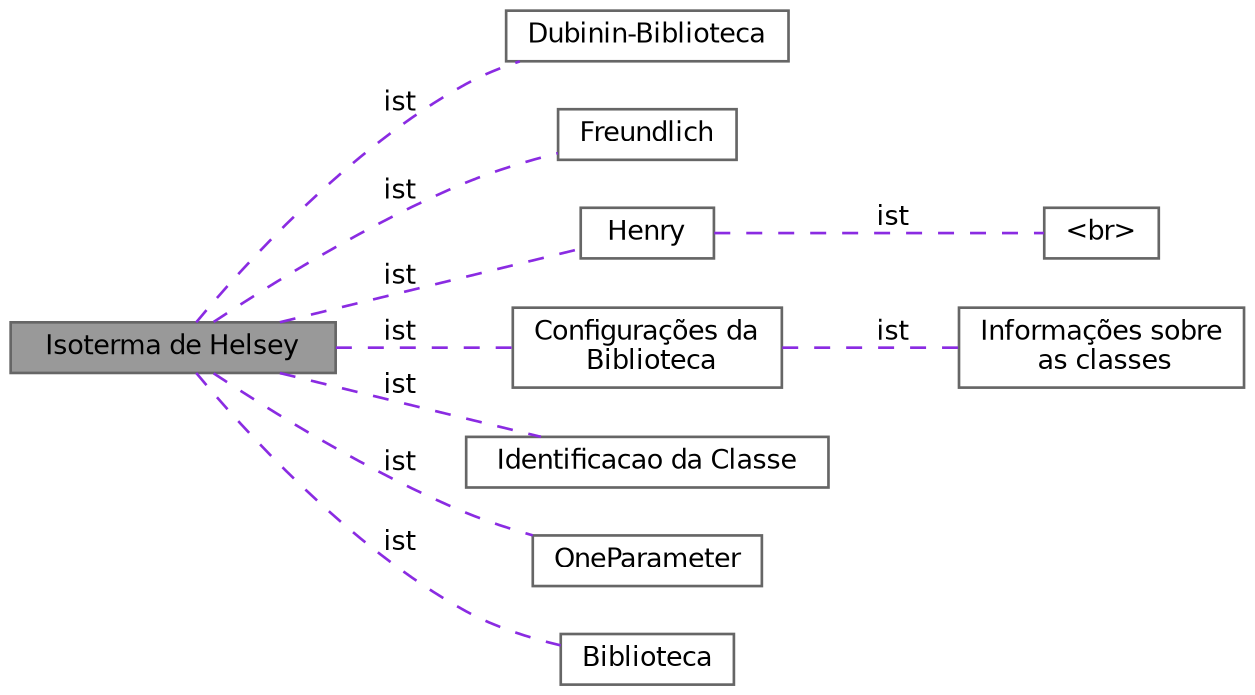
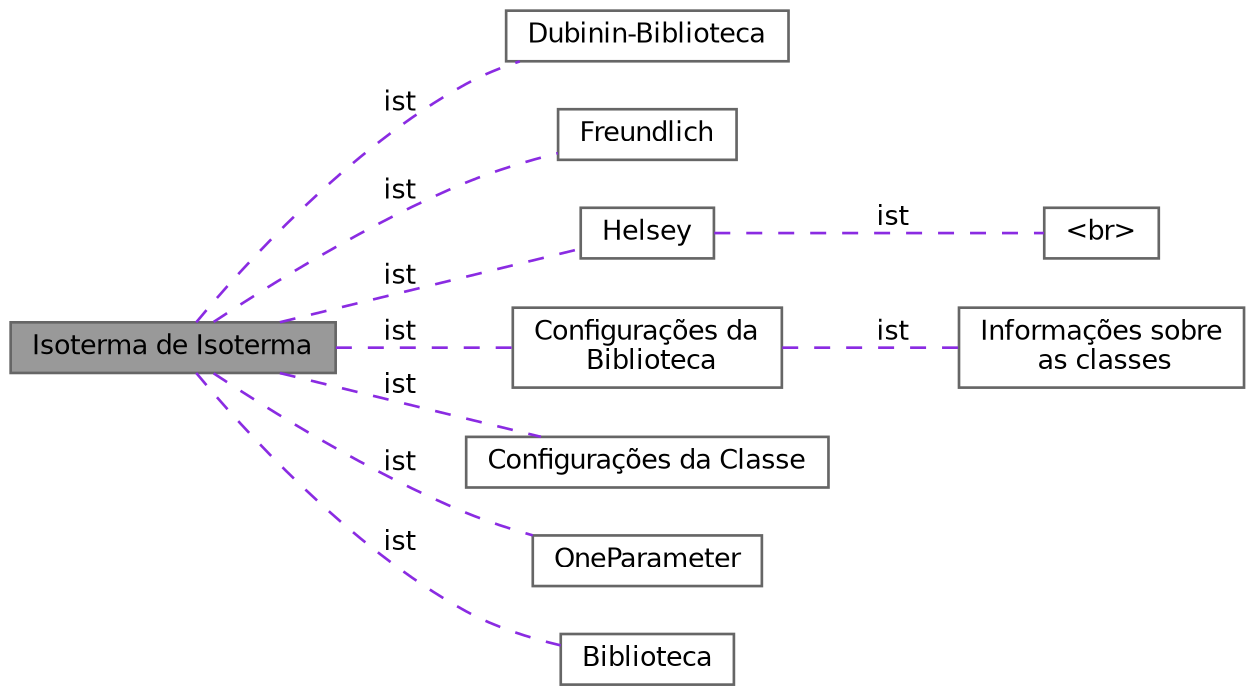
(647, 233) -> (647, 233)
(173, 348) -> (173, 348)
(647, 462) -> (647, 462)
